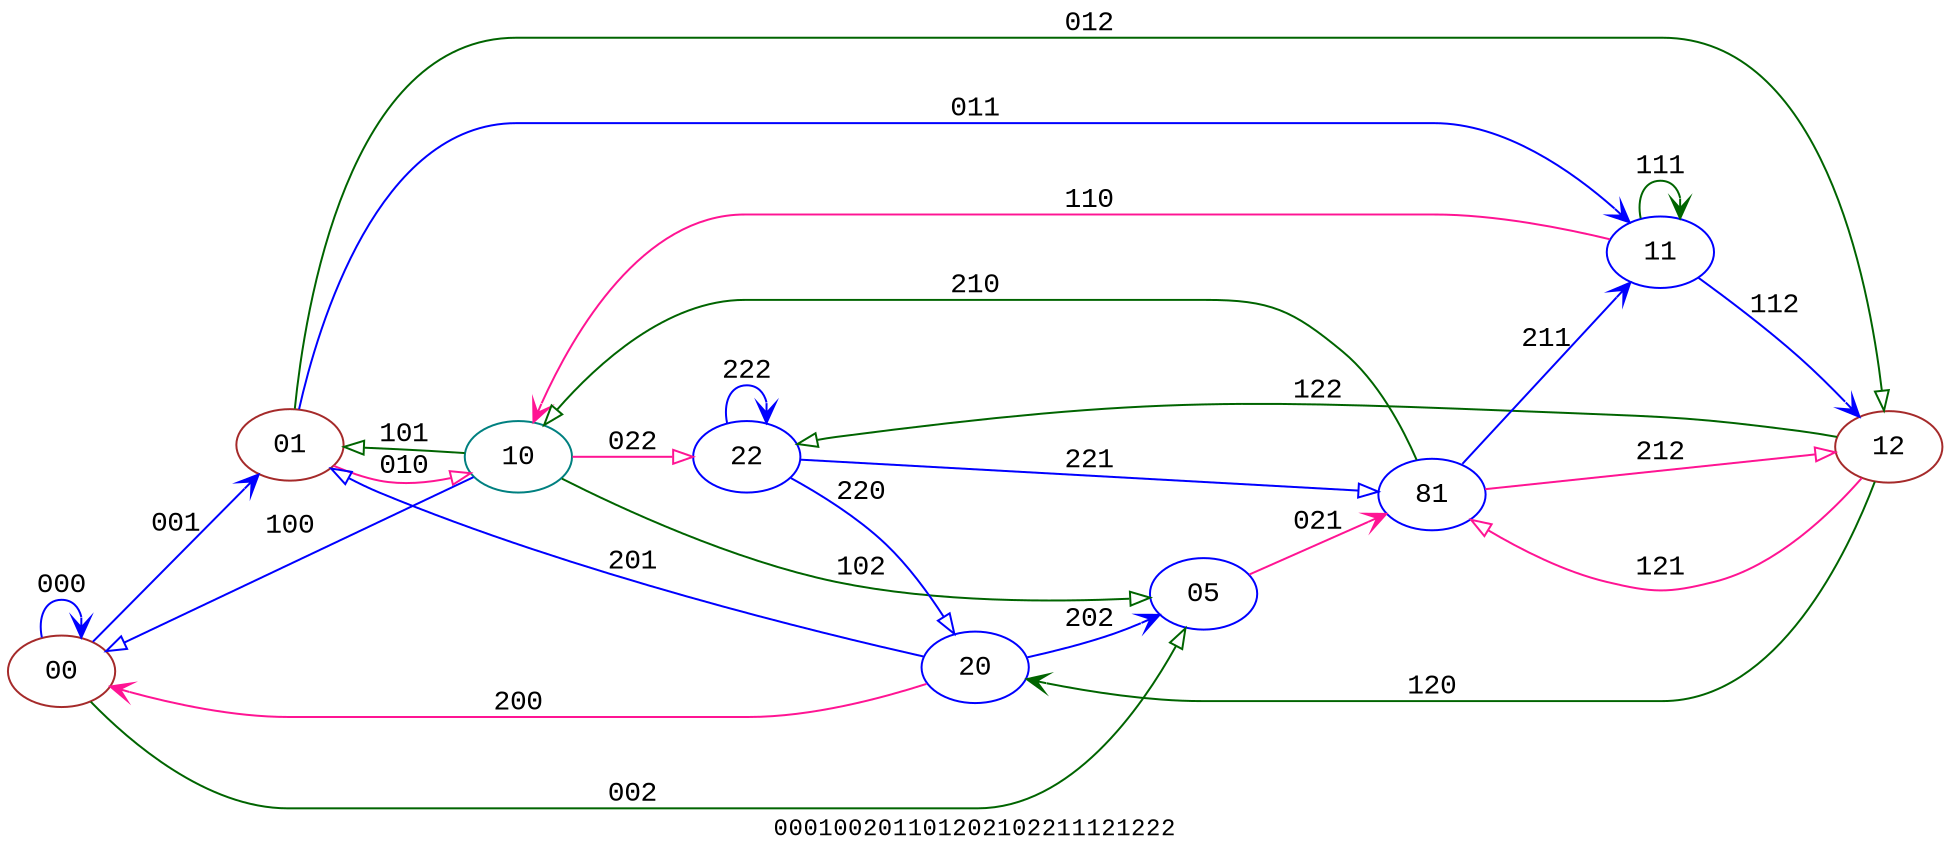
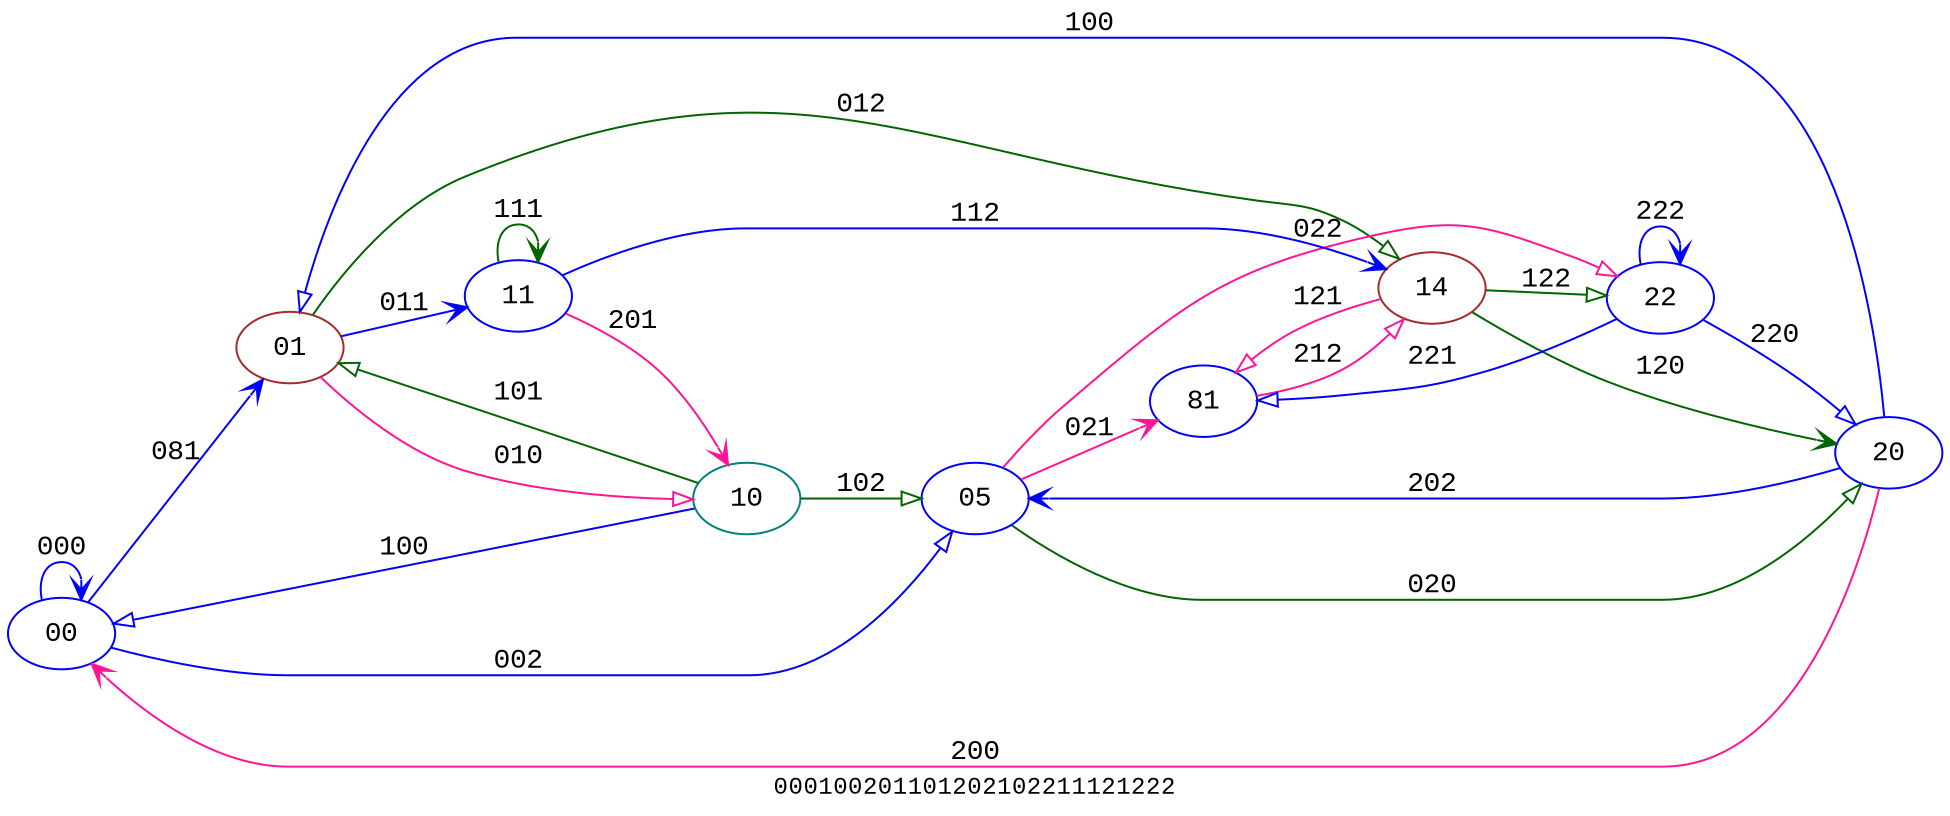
(1089, 200) -> (633, 321)
(1005, 300) -> none
(1539, 381) -> none
(1889, 447) -> (1432, 288)
(622, 457) -> (1272, 265)
(176, 523) -> (176, 452)
(633, 561) -> (1089, 23)
none -> (1436, 600)
(62, 671) -> (62, 634)
(652, 808) -> (547, 675)
